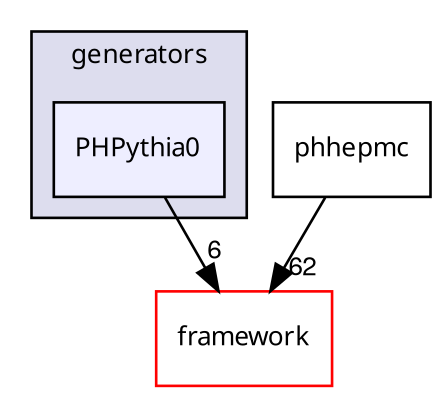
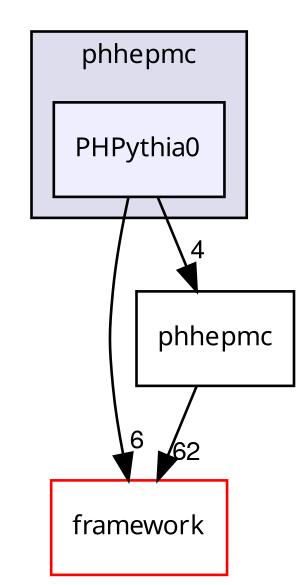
(139, 56) -> (139, 56)
none -> (173, 234)
